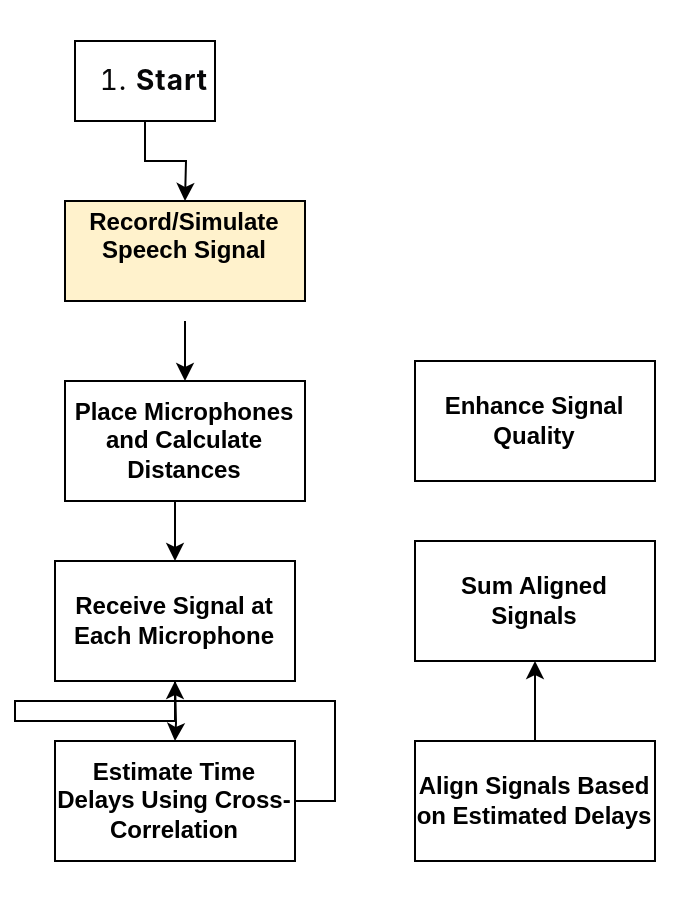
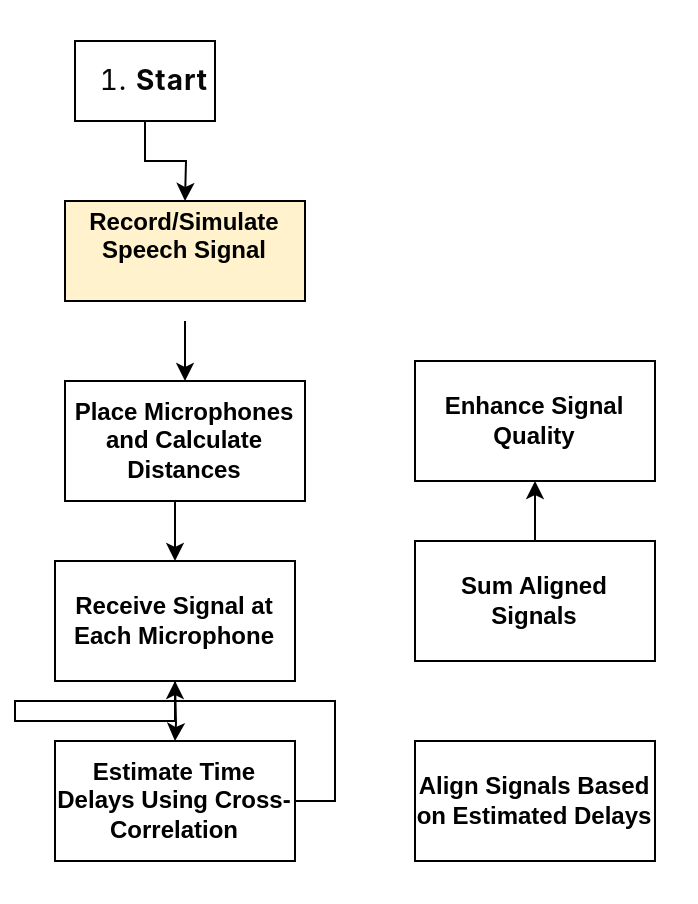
none -> (535, 504)
(535, 708) -> none
